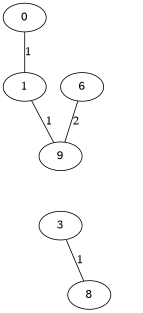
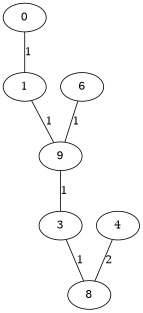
(77, 122) -> (77, 122)
none -> (61, 191)
none -> (118, 226)
